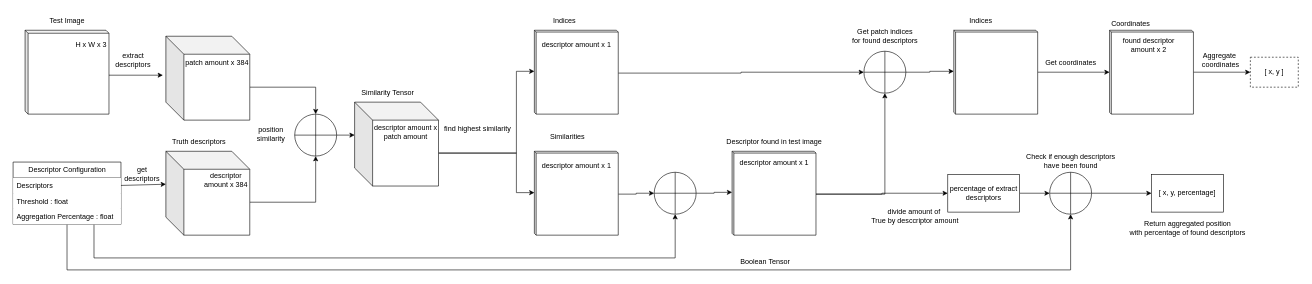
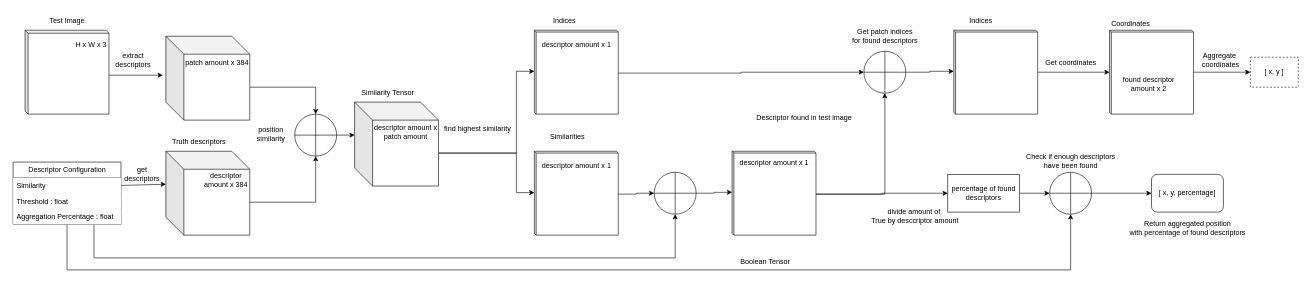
(1149, 45) -> (1149, 84)
(774, 143) -> (804, 119)
(37, 186) -> (32, 186)
(984, 194) -> (984, 194)
(1188, 194) -> (1188, 194)
